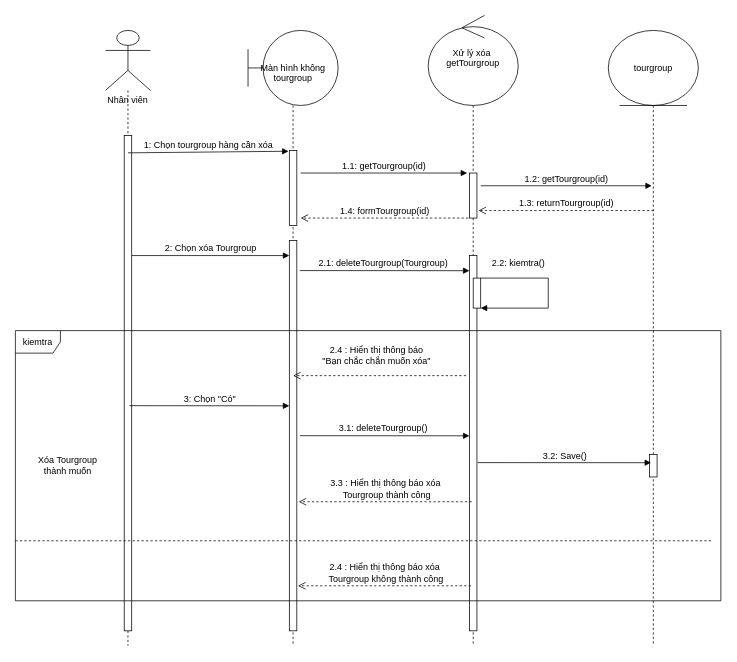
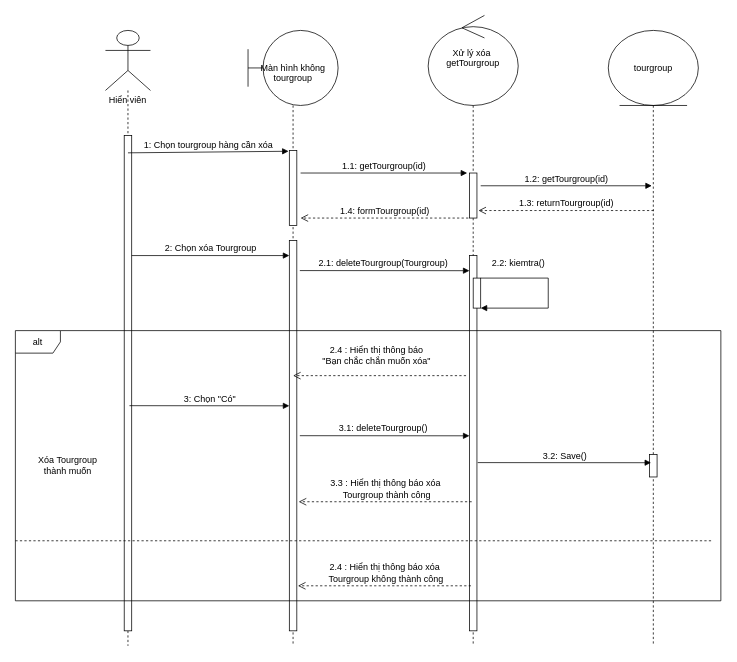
(128, 68) -> (128, 68)
(38, 342) -> (38, 342)
